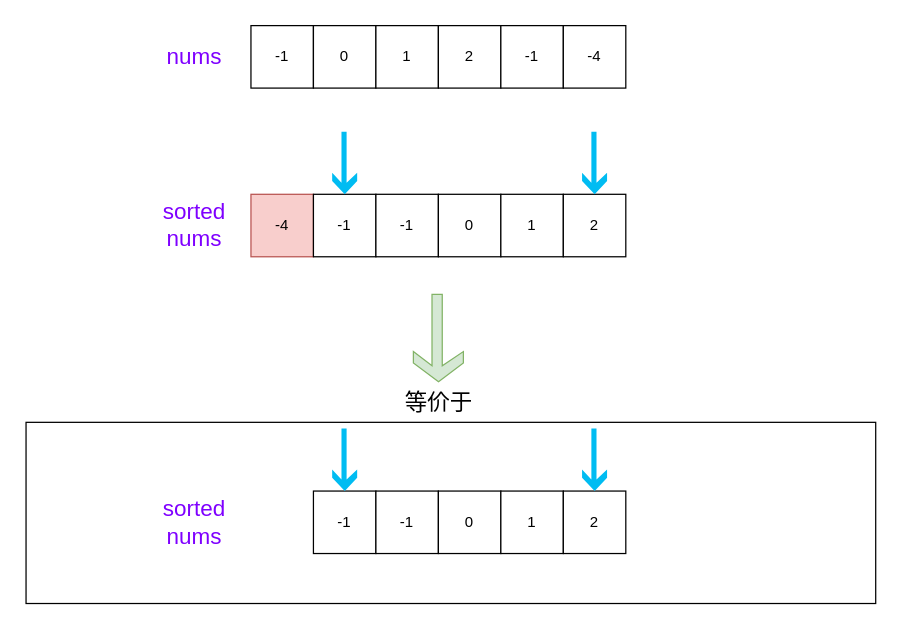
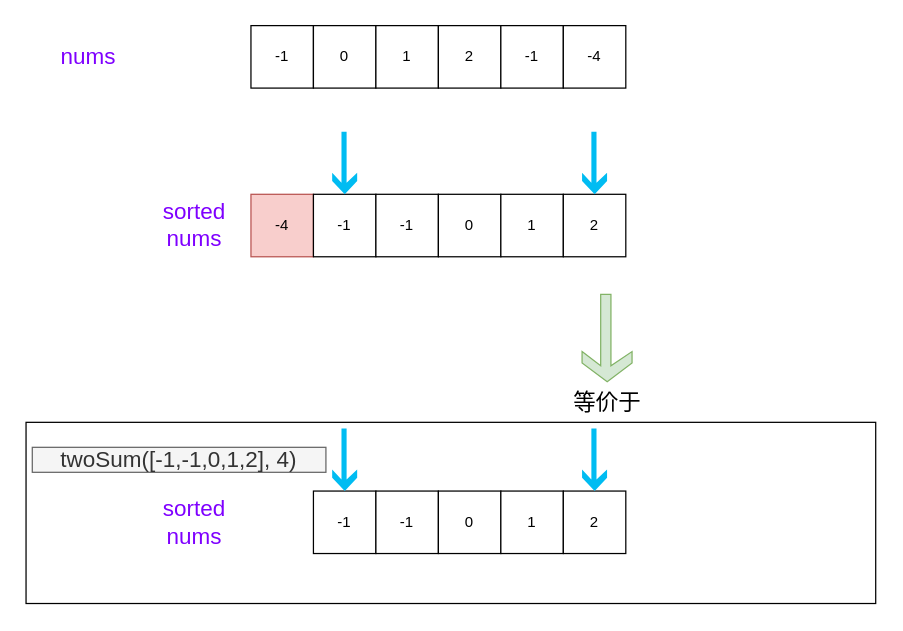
(194, 57) -> (88, 57)
(438, 338) -> (607, 338)
none -> (179, 460)
